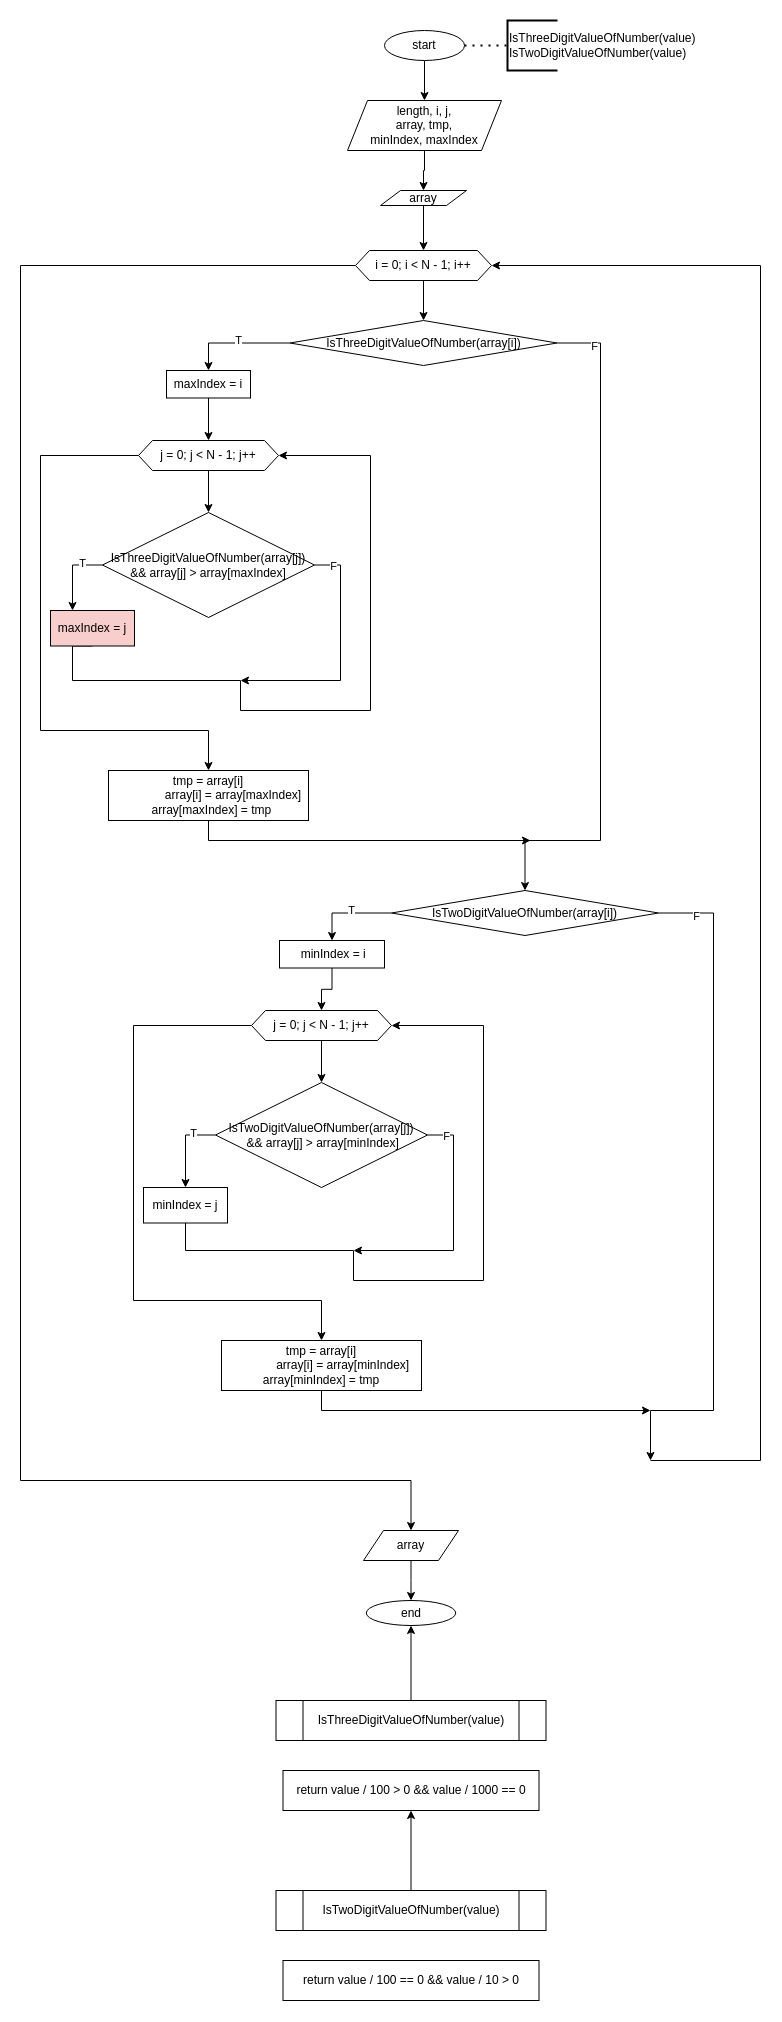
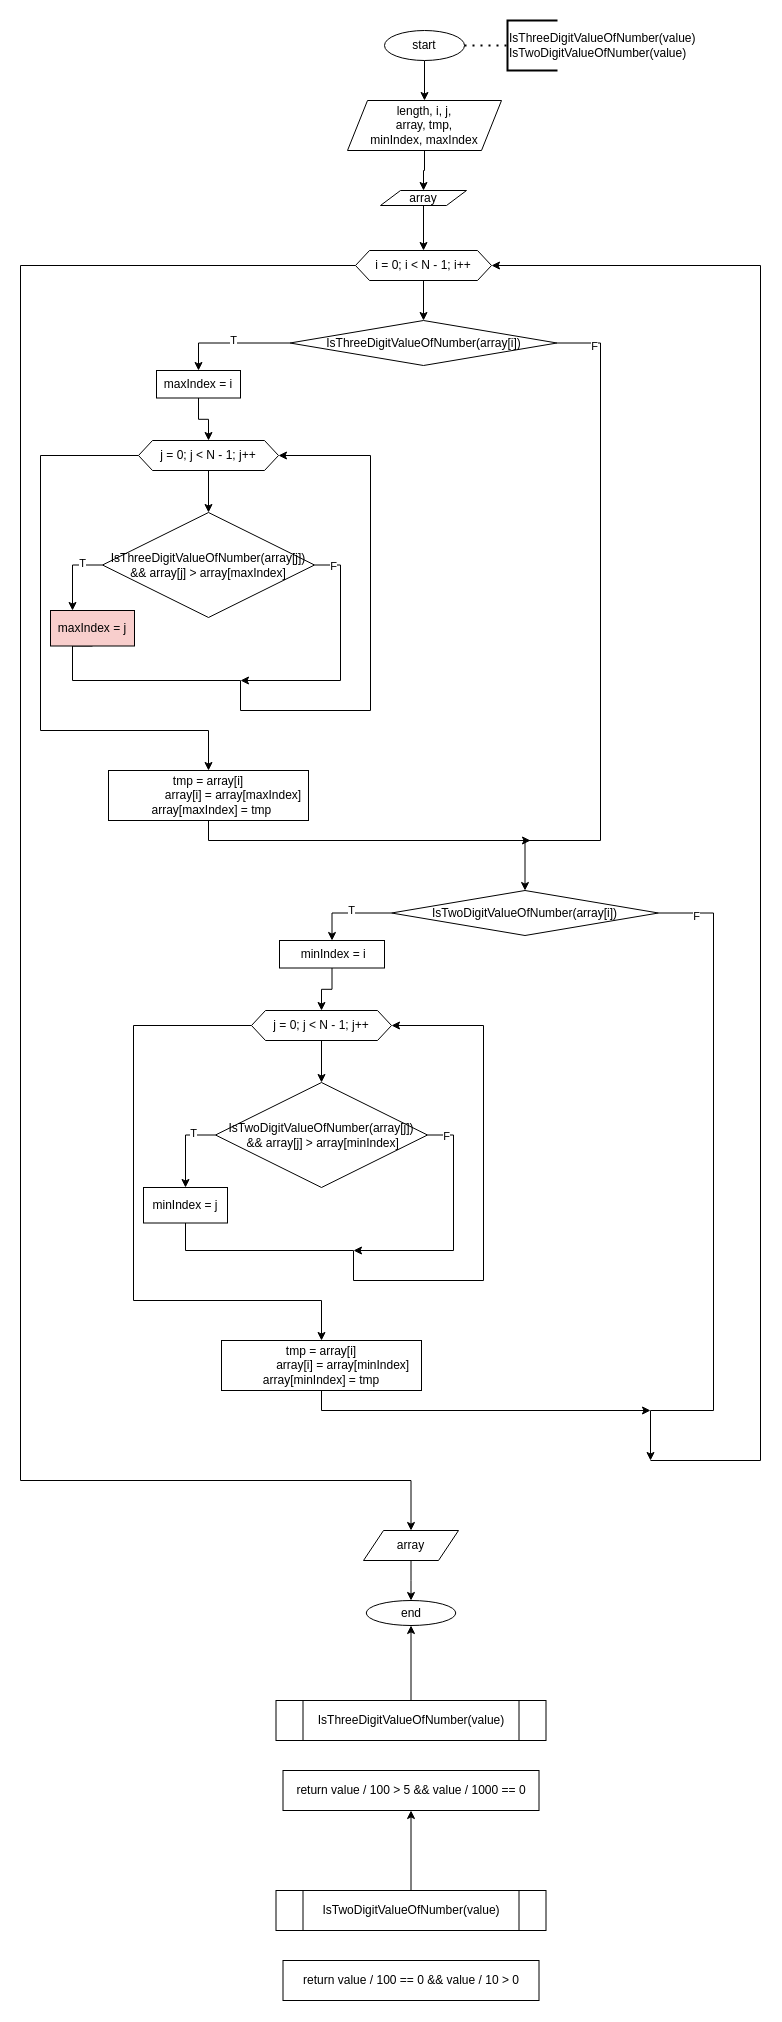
(209, 384) -> (199, 384)
(412, 1791) -> (412, 1791)
